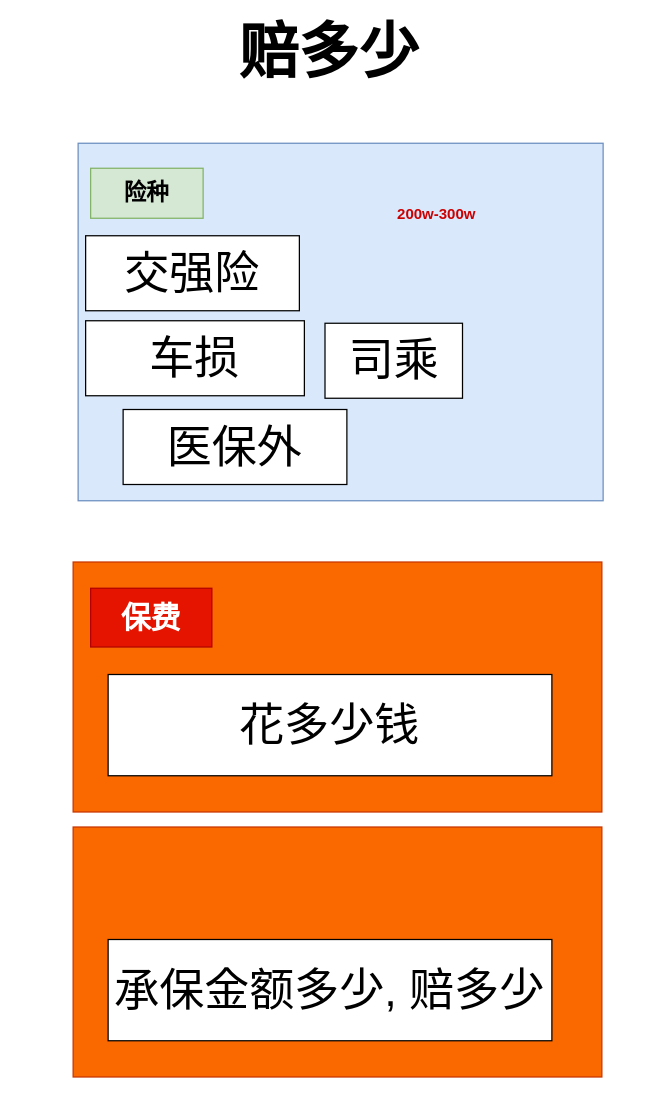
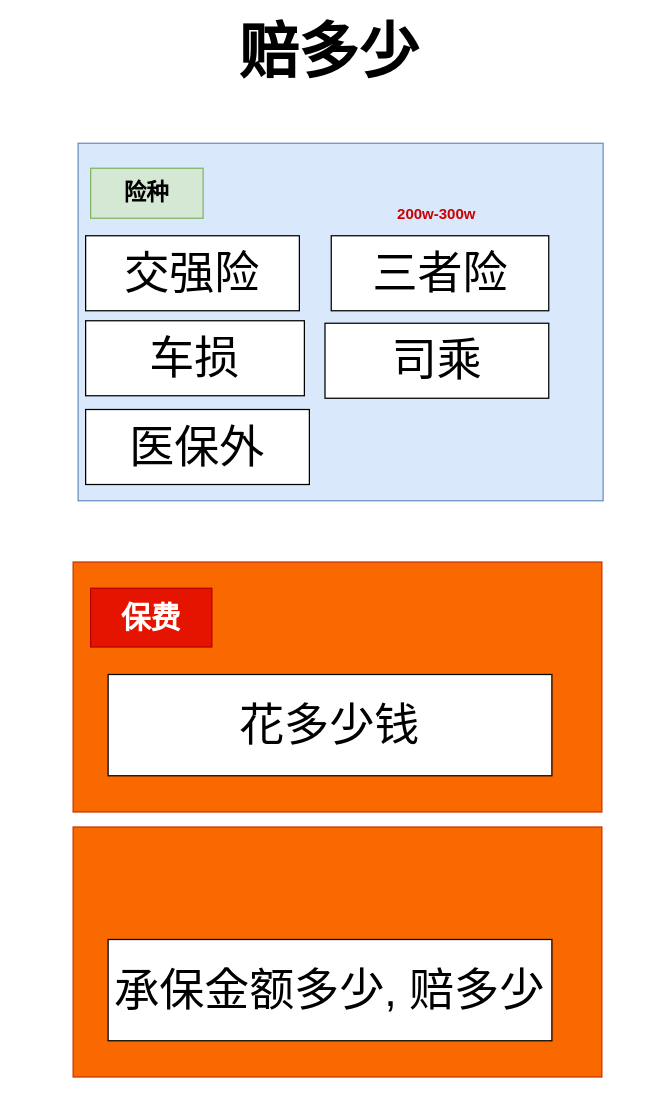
none -> (440, 273)
(394, 361) -> (437, 361)
(235, 447) -> (198, 447)
